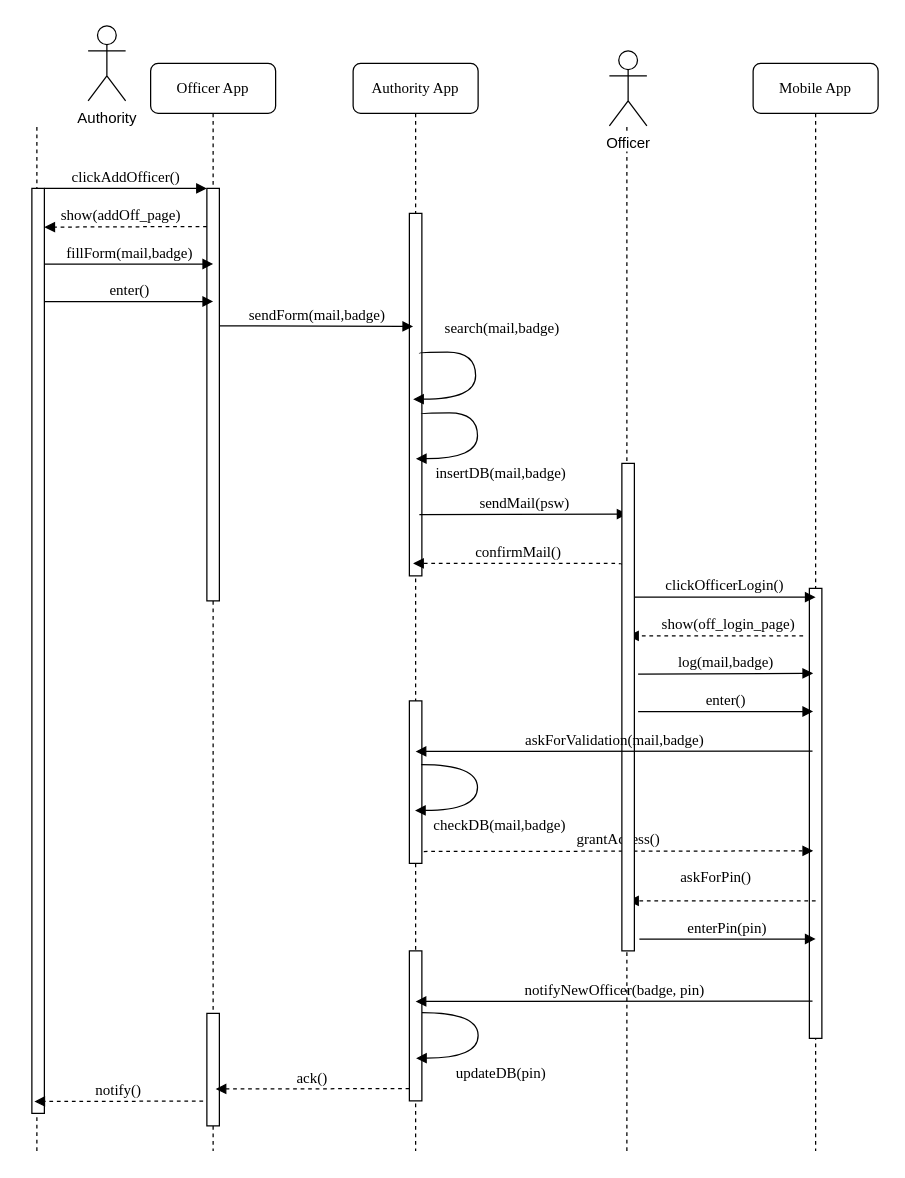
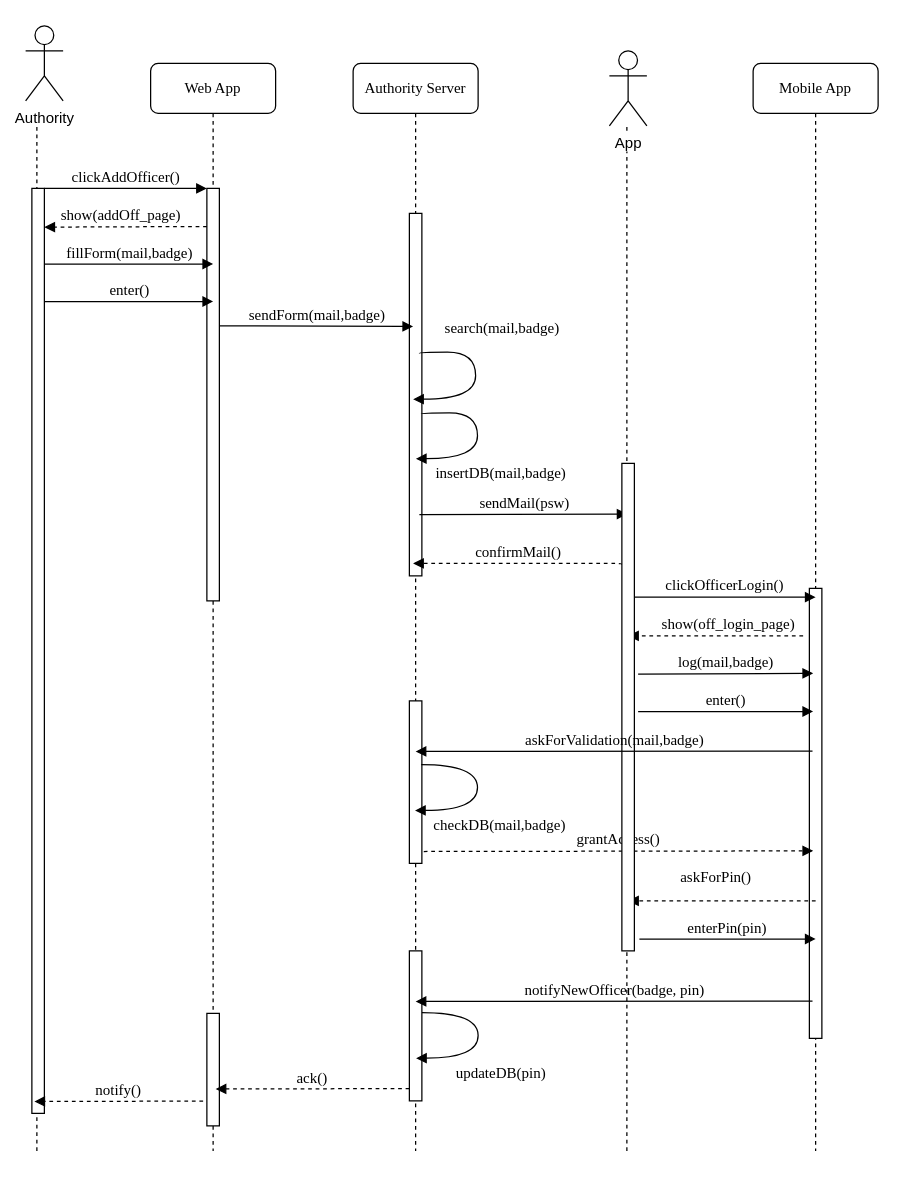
(107, 63) -> (44, 63)
(213, 88) -> (213, 88)
(416, 88) -> (416, 88)
(629, 143) -> (629, 143)
